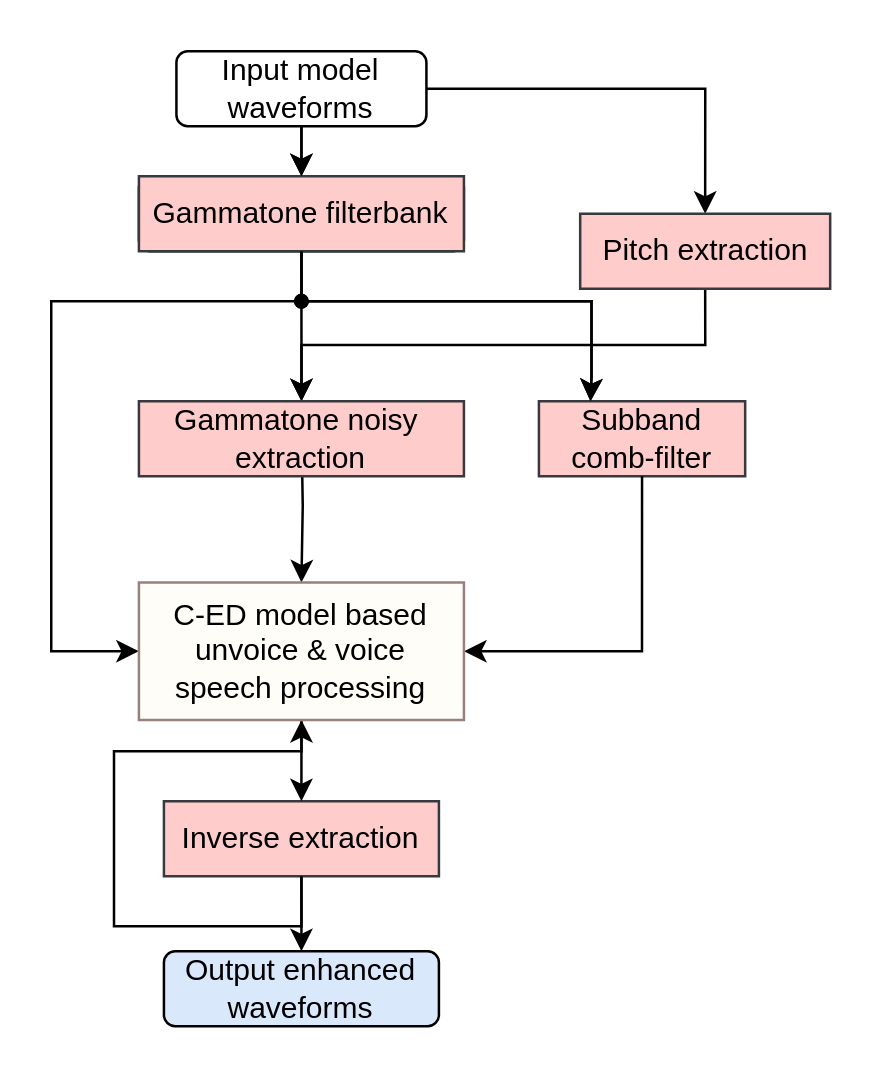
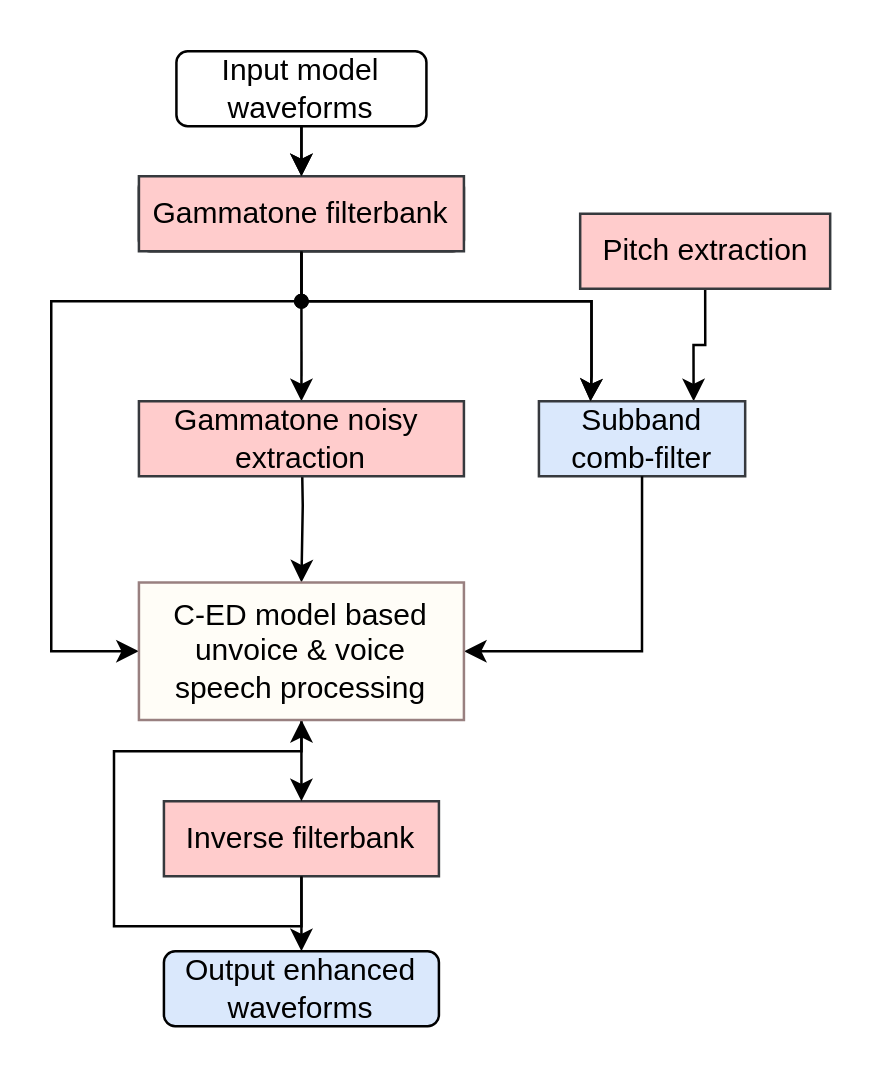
(620, 89) -> none
(447, 345) -> (694, 364)
(642, 439) -> (642, 439)
(301, 839) -> (301, 839)
